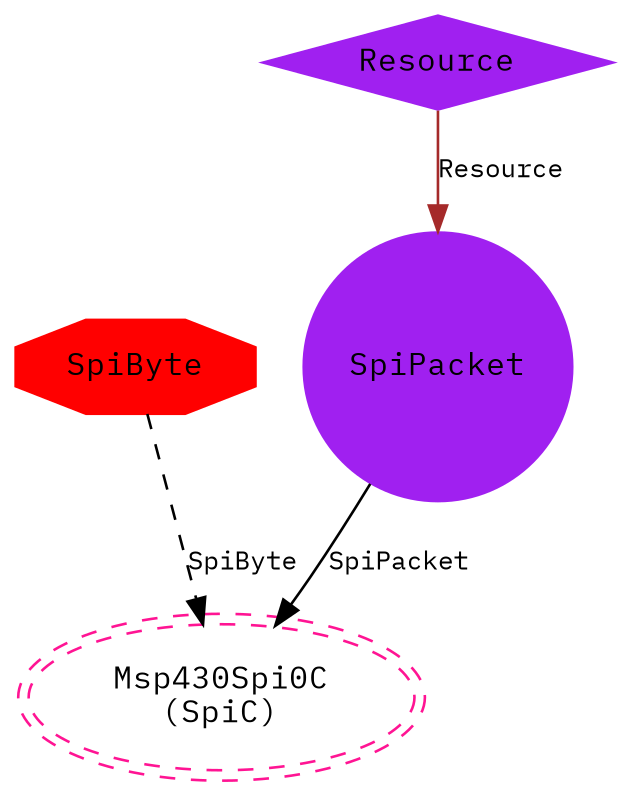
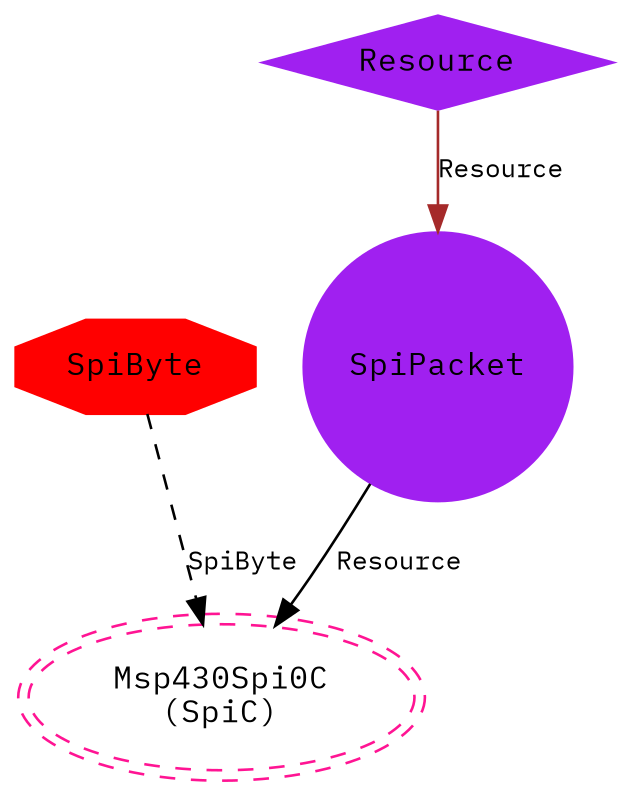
(400, 563) -> (400, 563)
